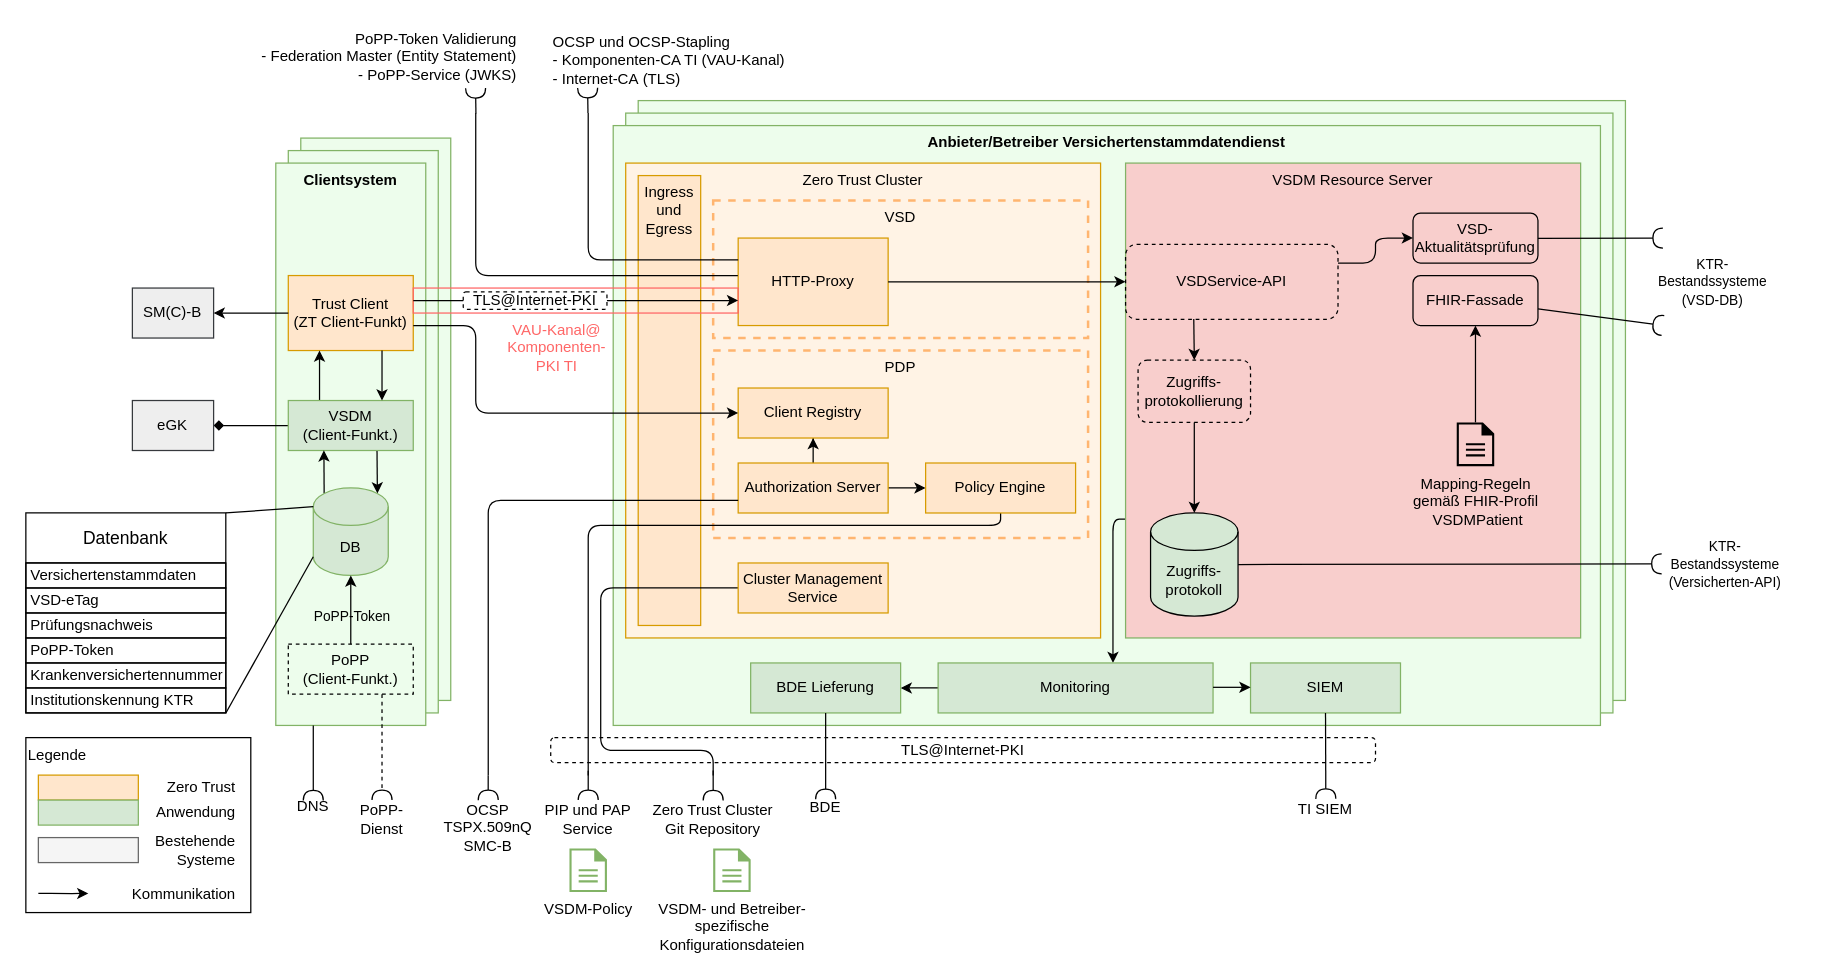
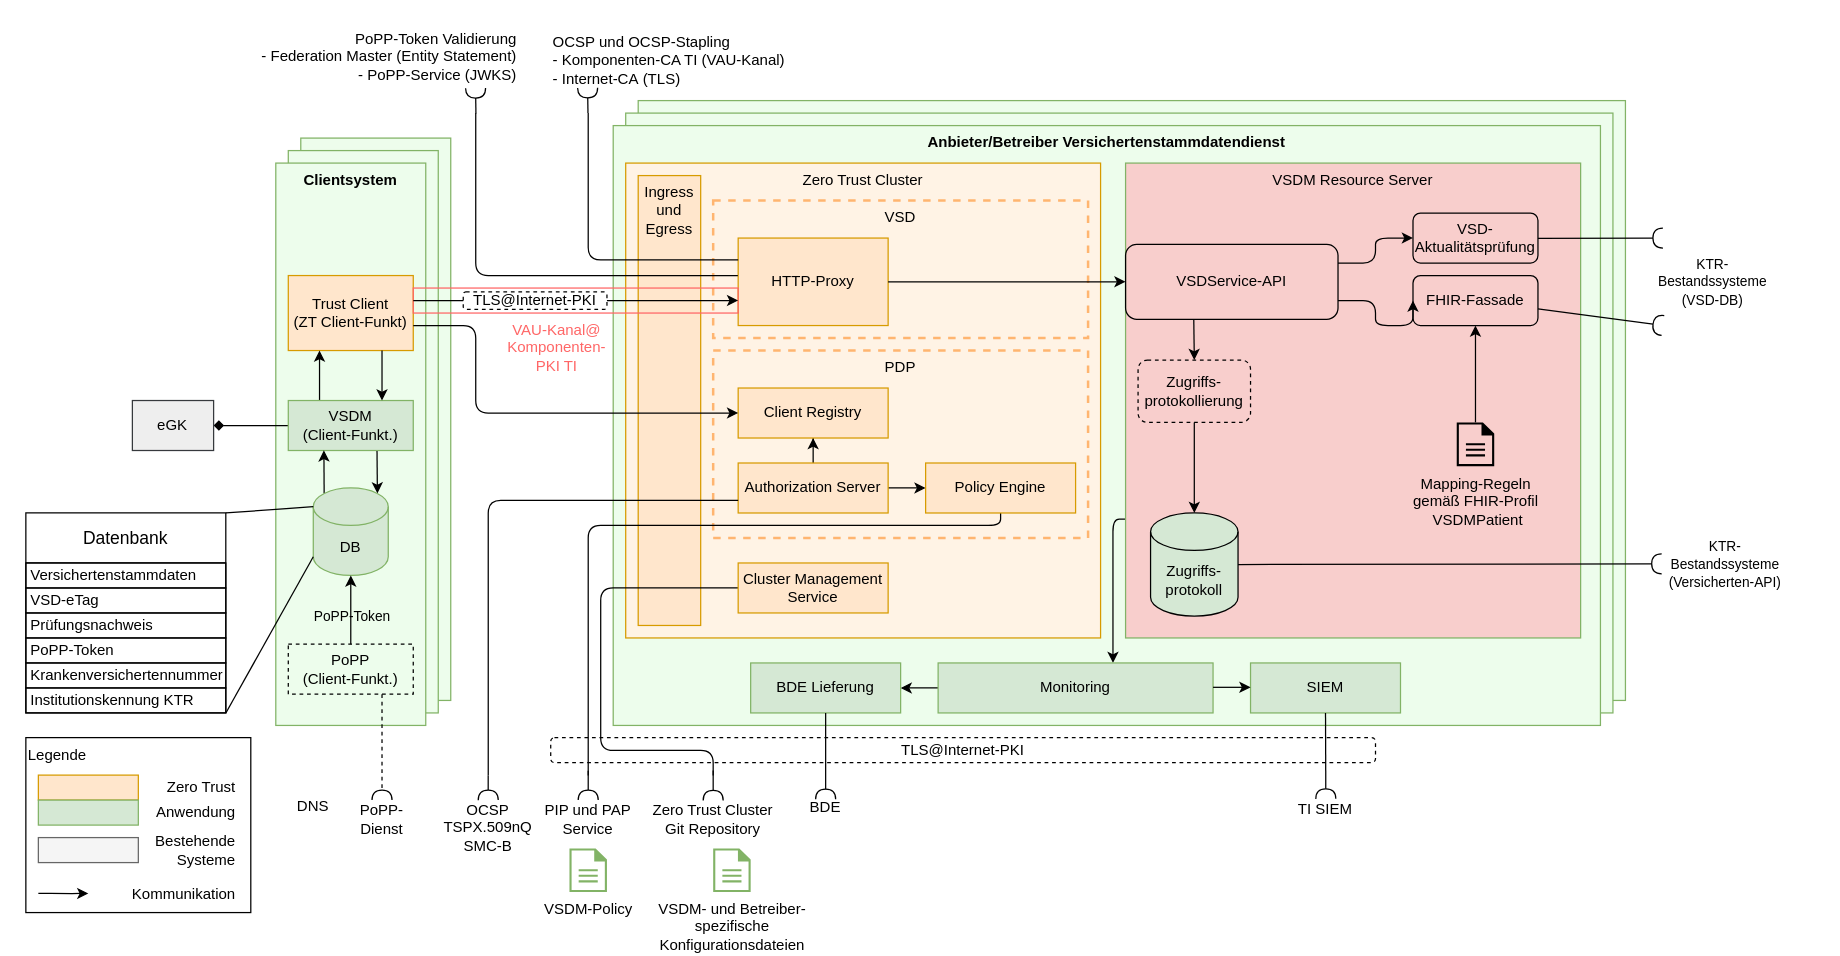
(1232, 282) -> (1232, 282)
(173, 313) -> none
(255, 313) -> none
none -> (1376, 318)
(313, 758) -> none
